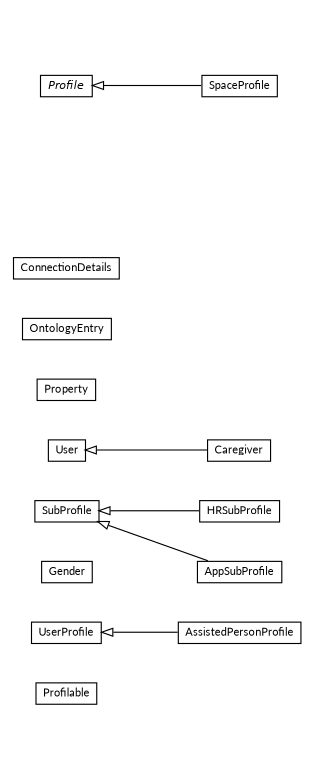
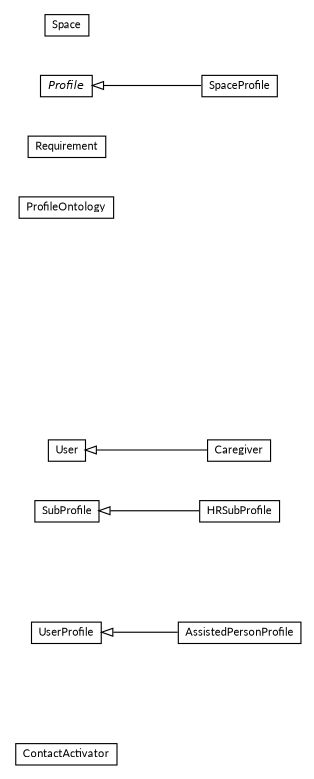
none -> (66, 25)
none -> (66, 146)
none -> (66, 207)
(66, 268) -> none
(66, 328) -> none
(66, 389) -> none
(66, 572) -> none
(239, 572) -> none
(66, 693) -> none
none -> (66, 754)
